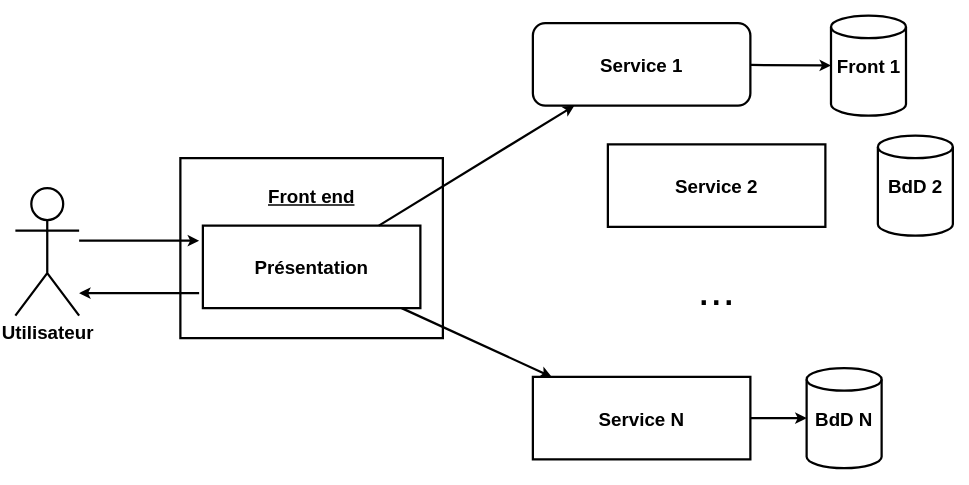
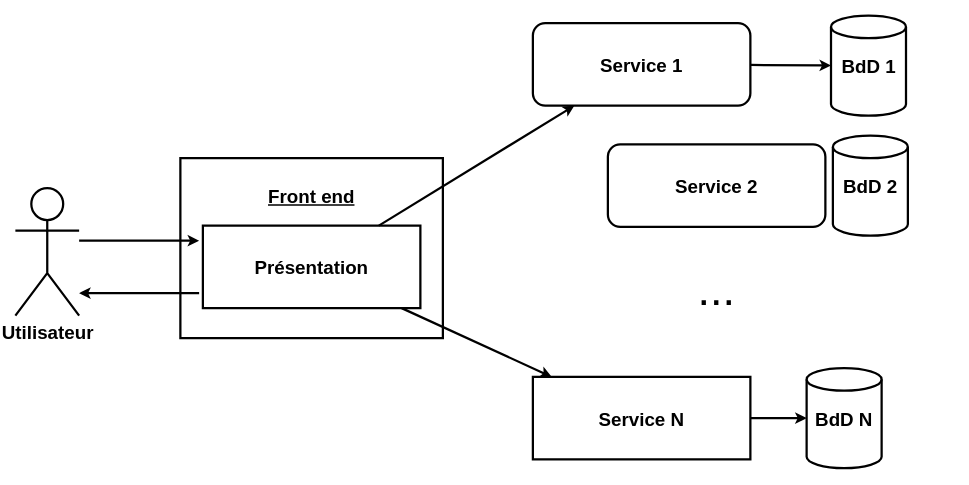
(869, 66) -> (869, 66)
(717, 185) -> (717, 185)
(915, 185) -> (870, 185)
